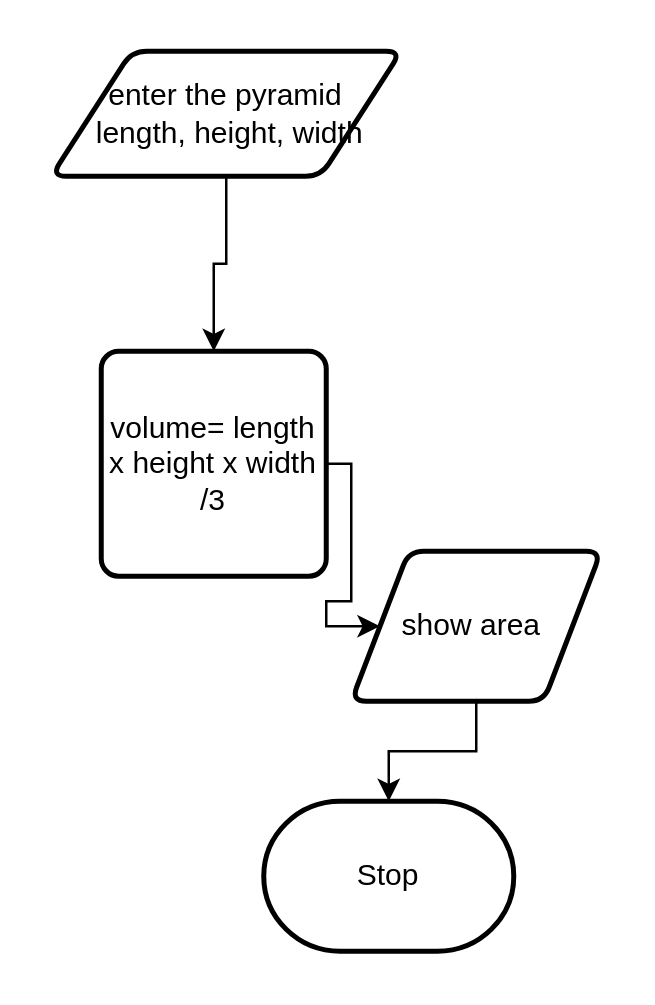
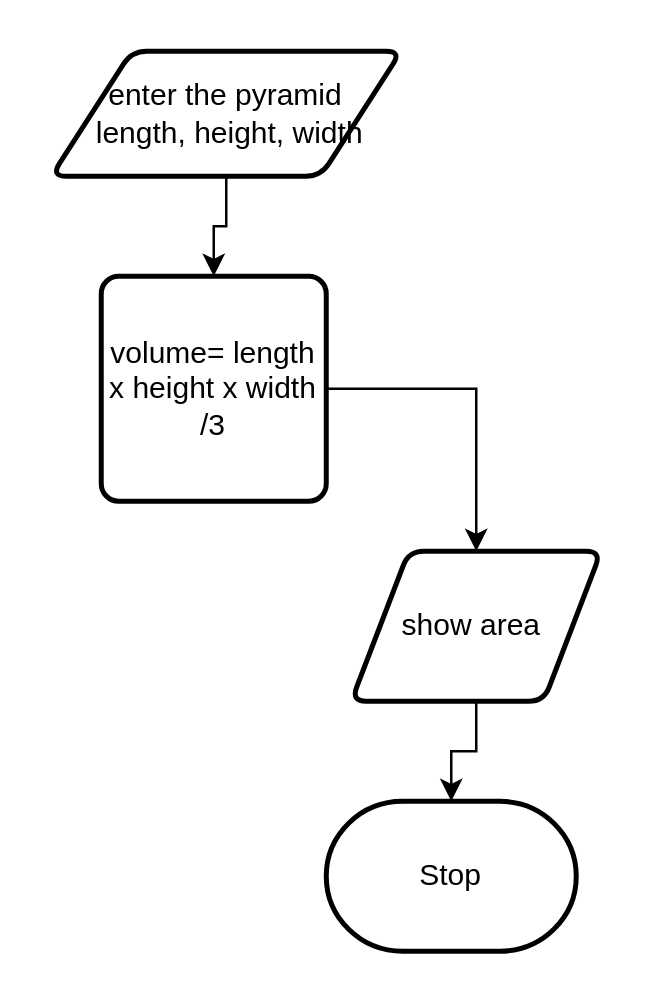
(214, 464) -> (214, 389)
(389, 876) -> (451, 876)
